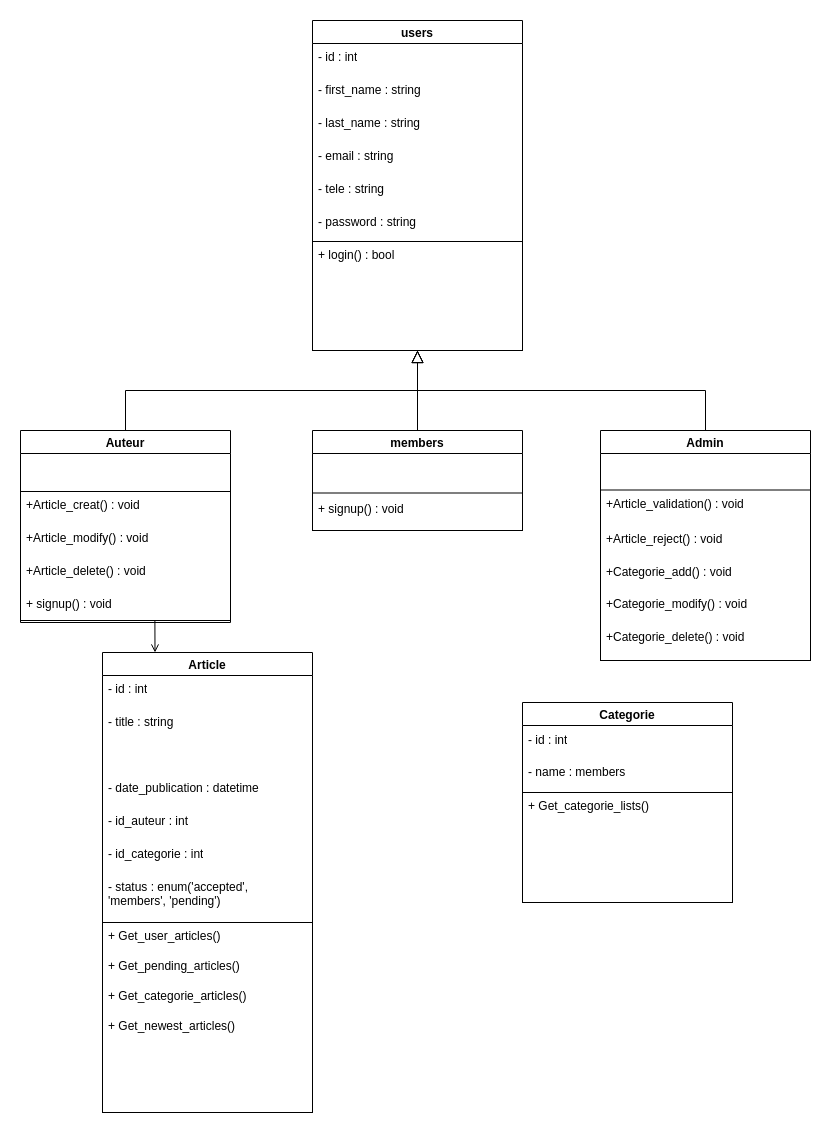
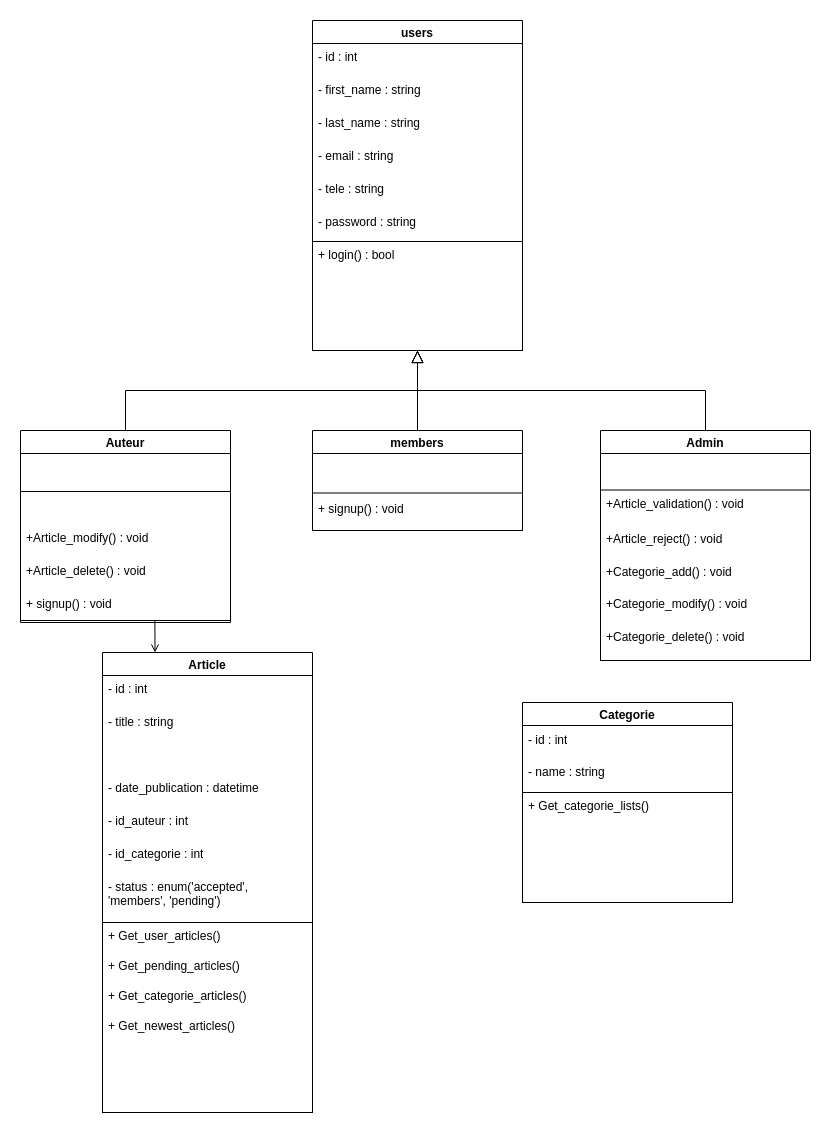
(126, 508) -> none
(576, 773) -> (571, 773)
